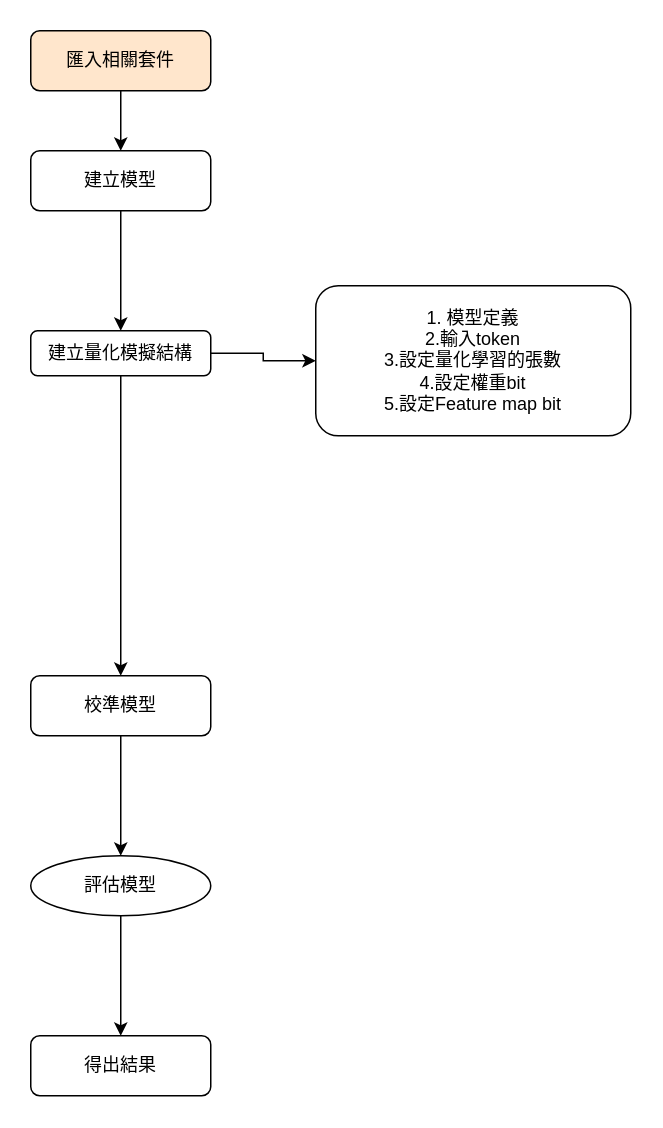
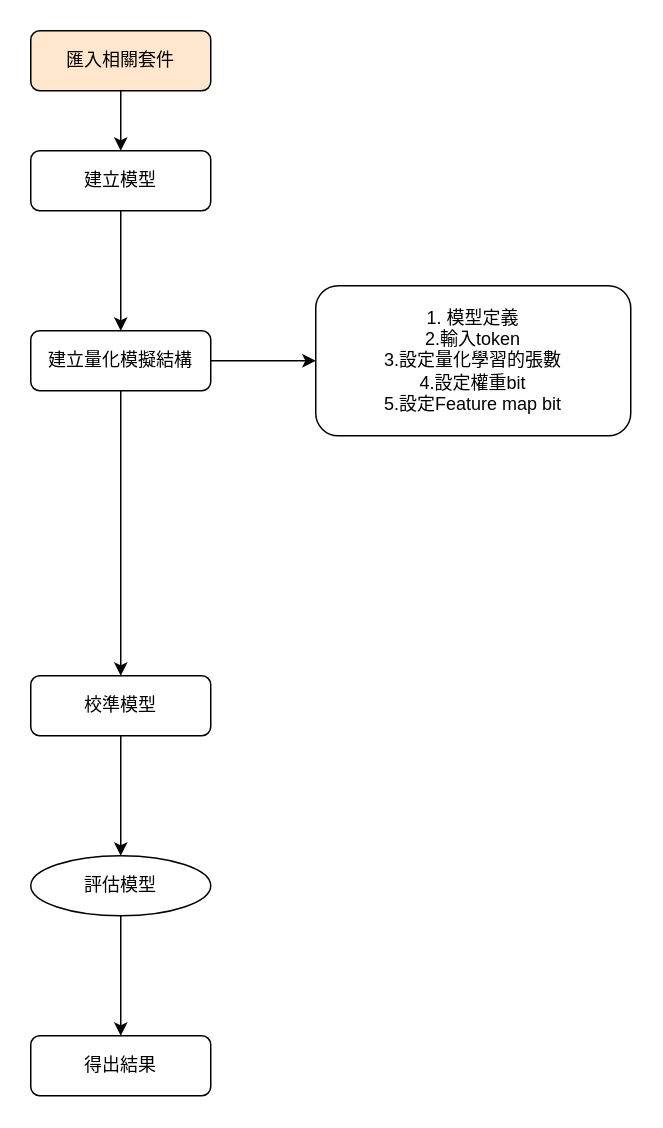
(121, 353) -> (121, 361)
